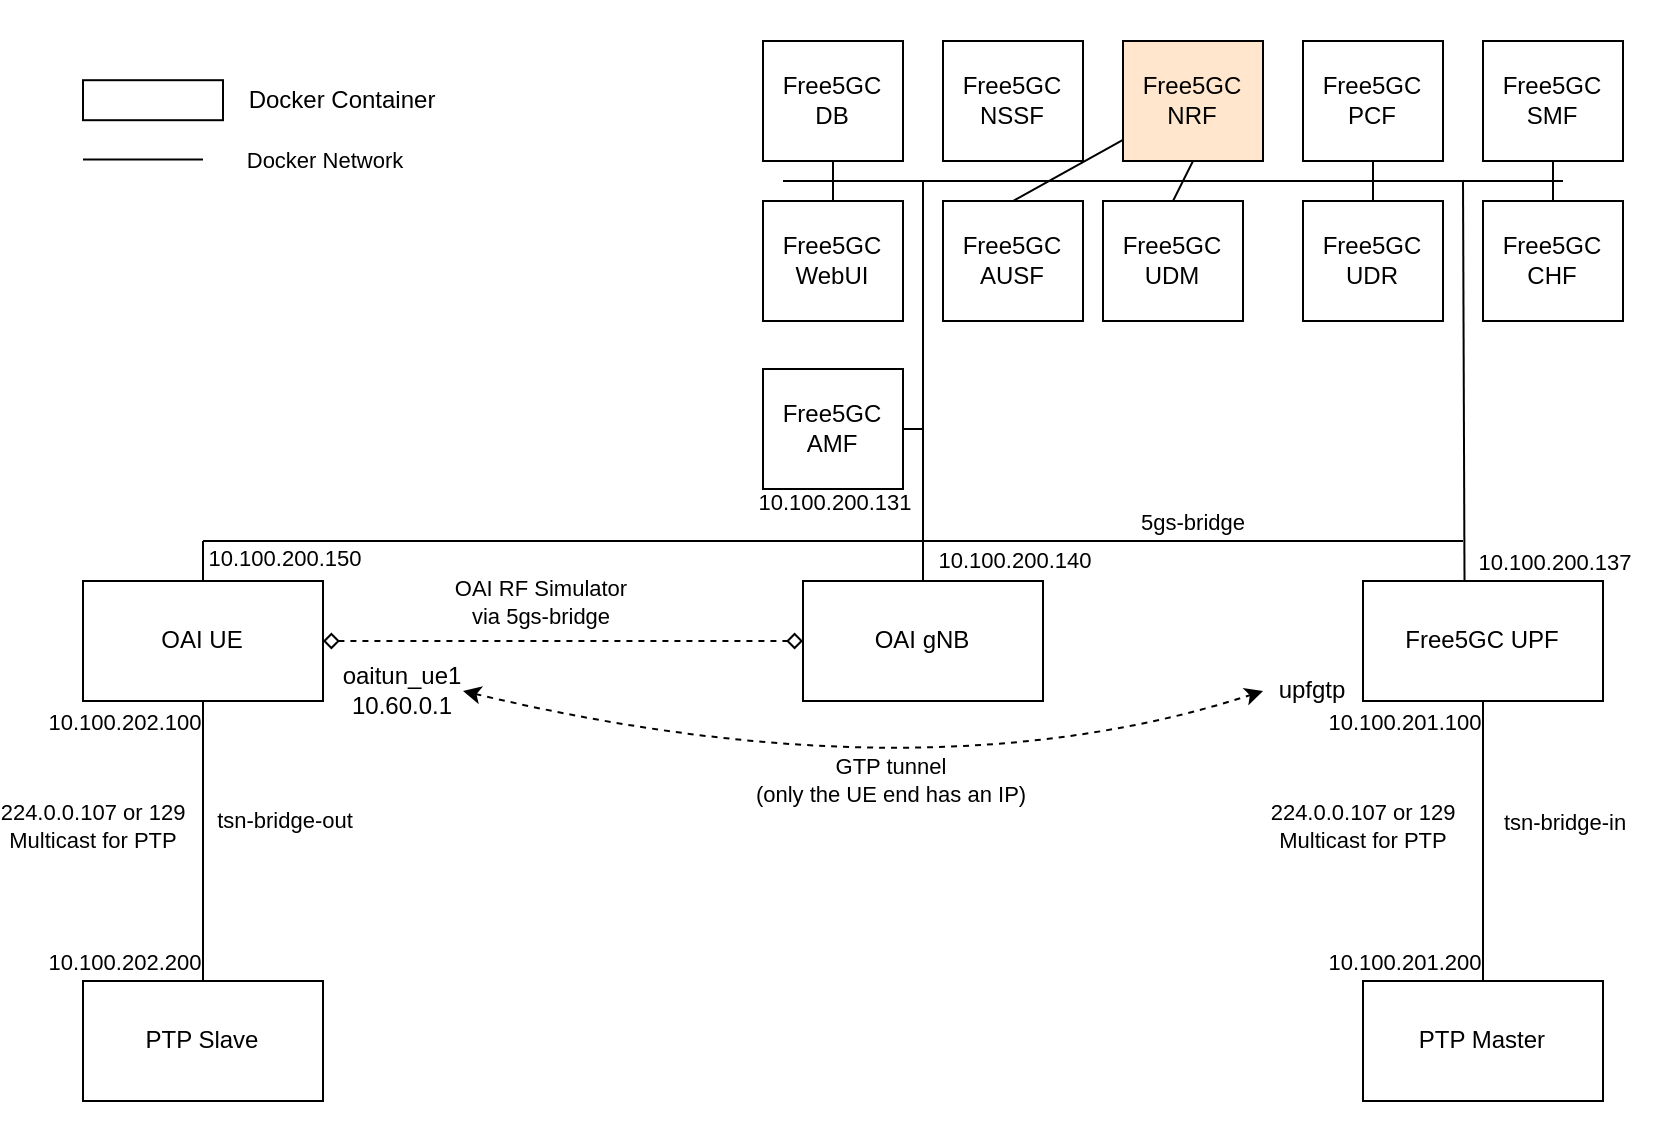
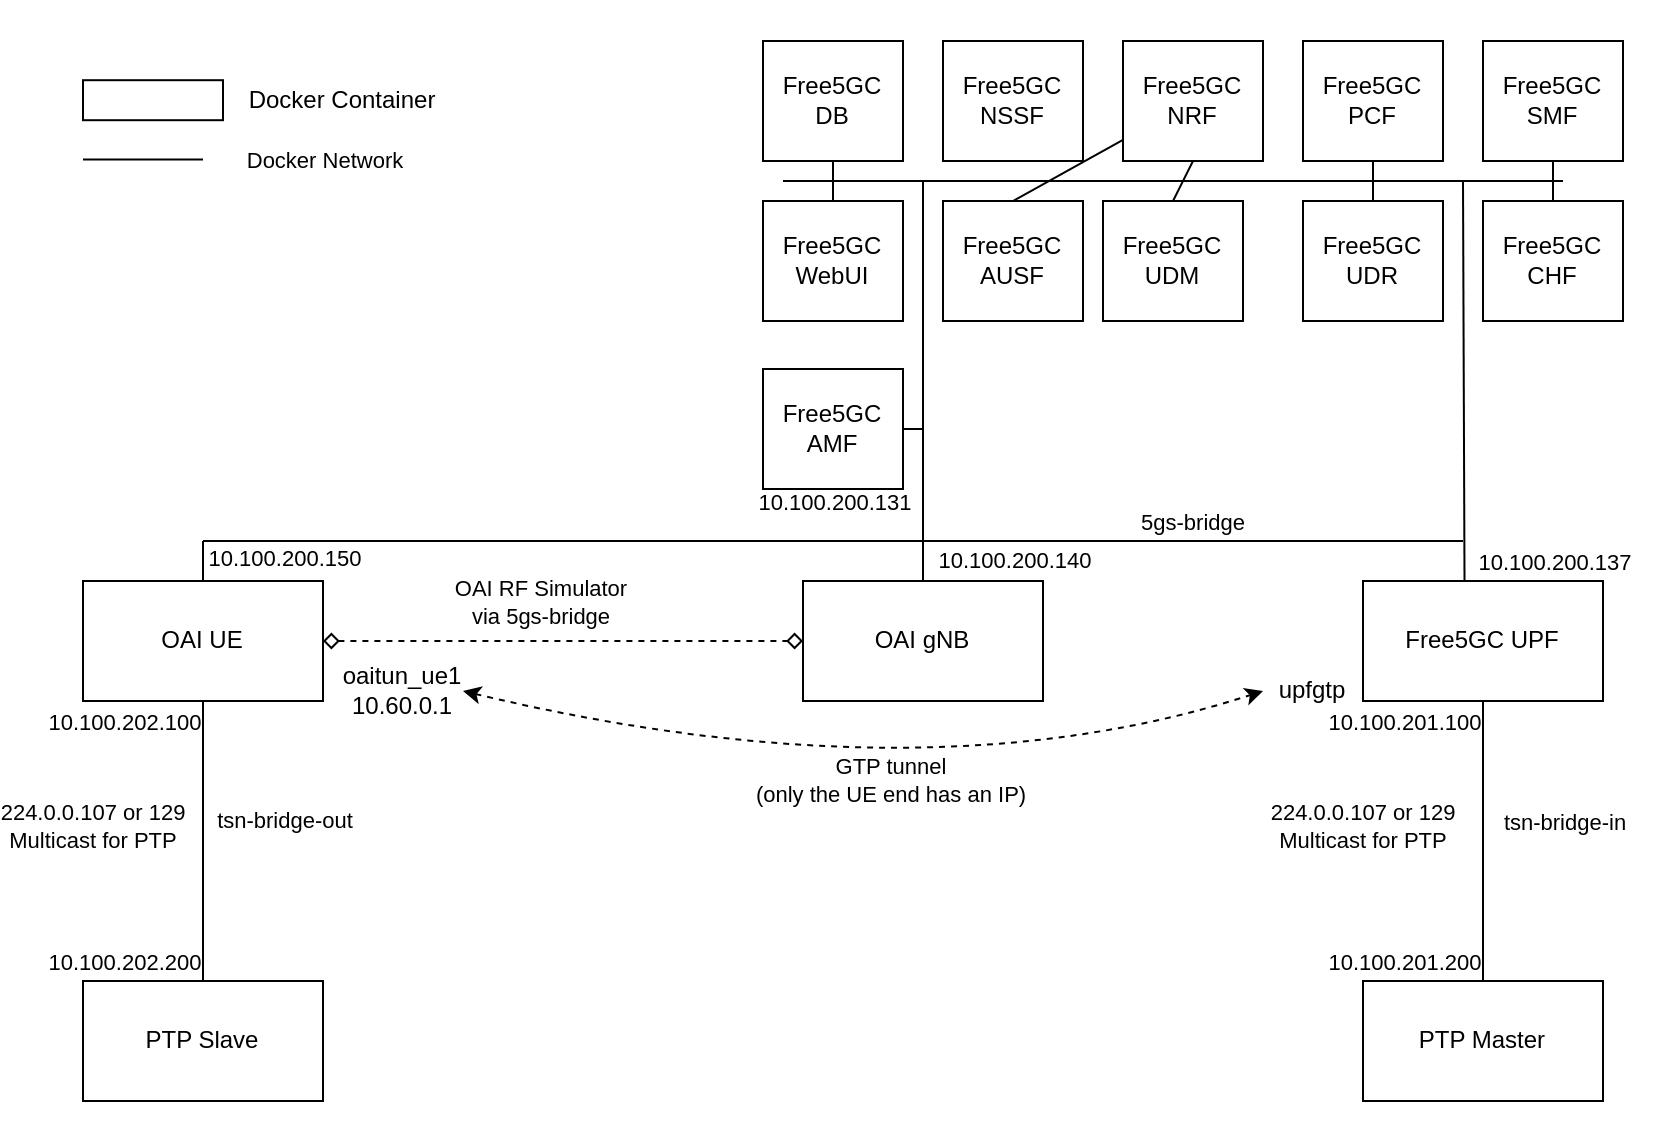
(1193, 101) -> (1193, 101)
